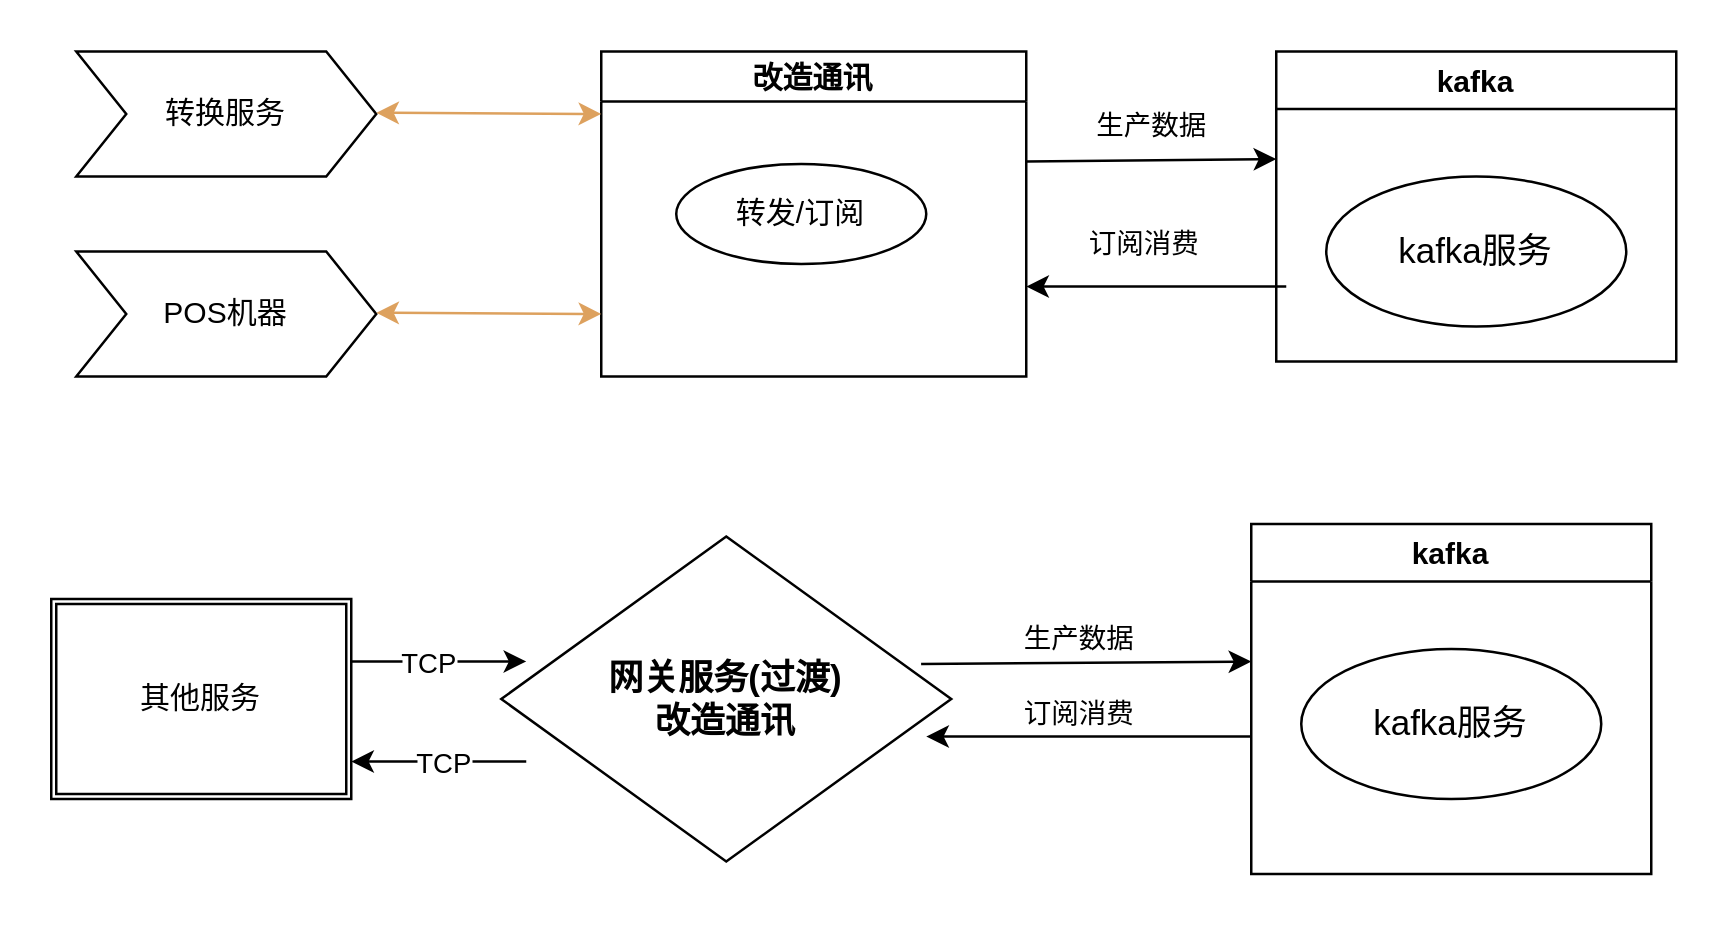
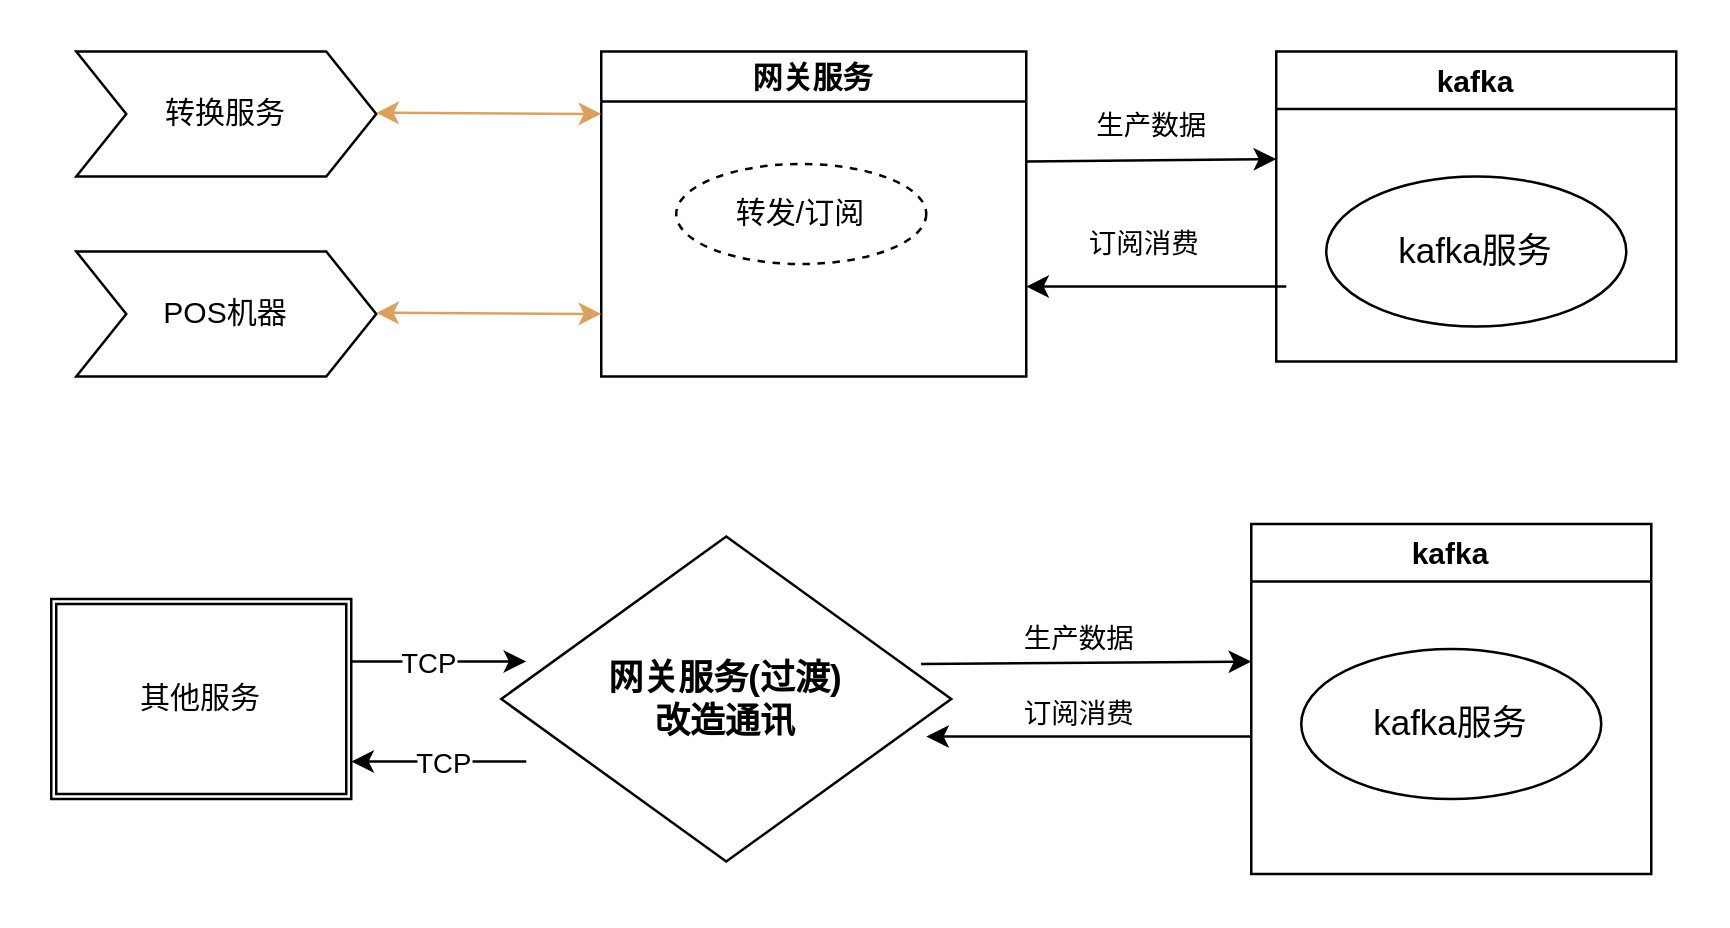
(813, 78) -> (813, 78)
(801, 214) -> (801, 214)
